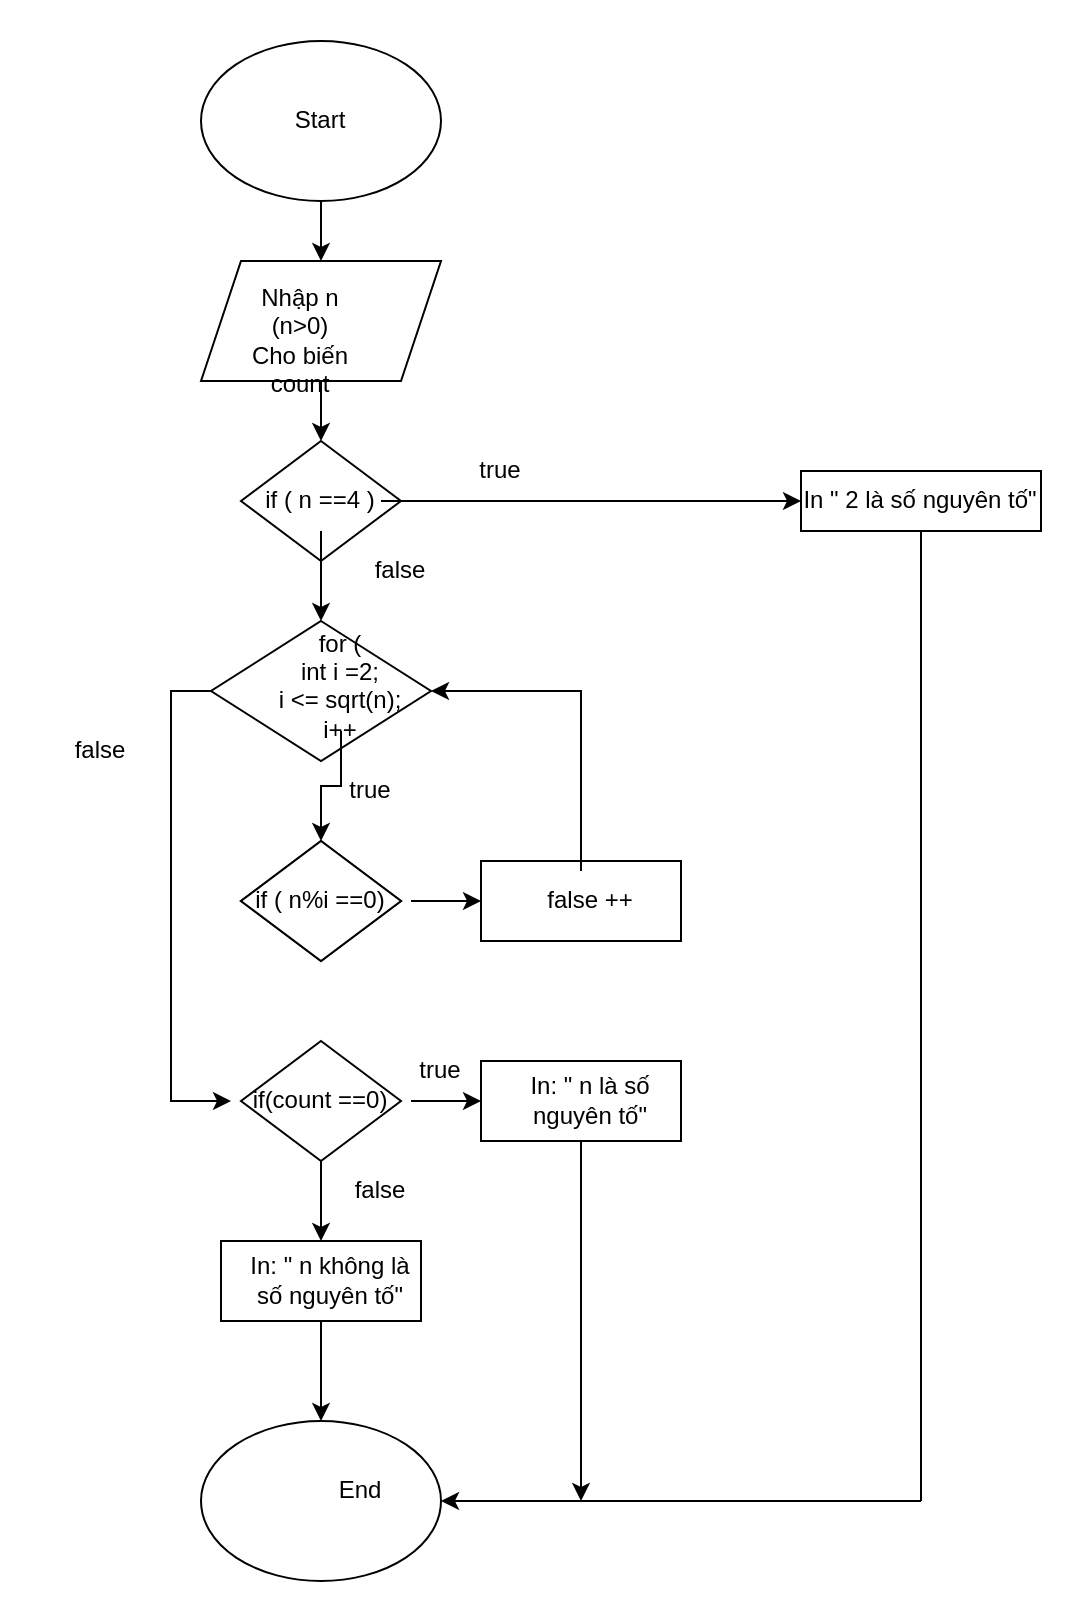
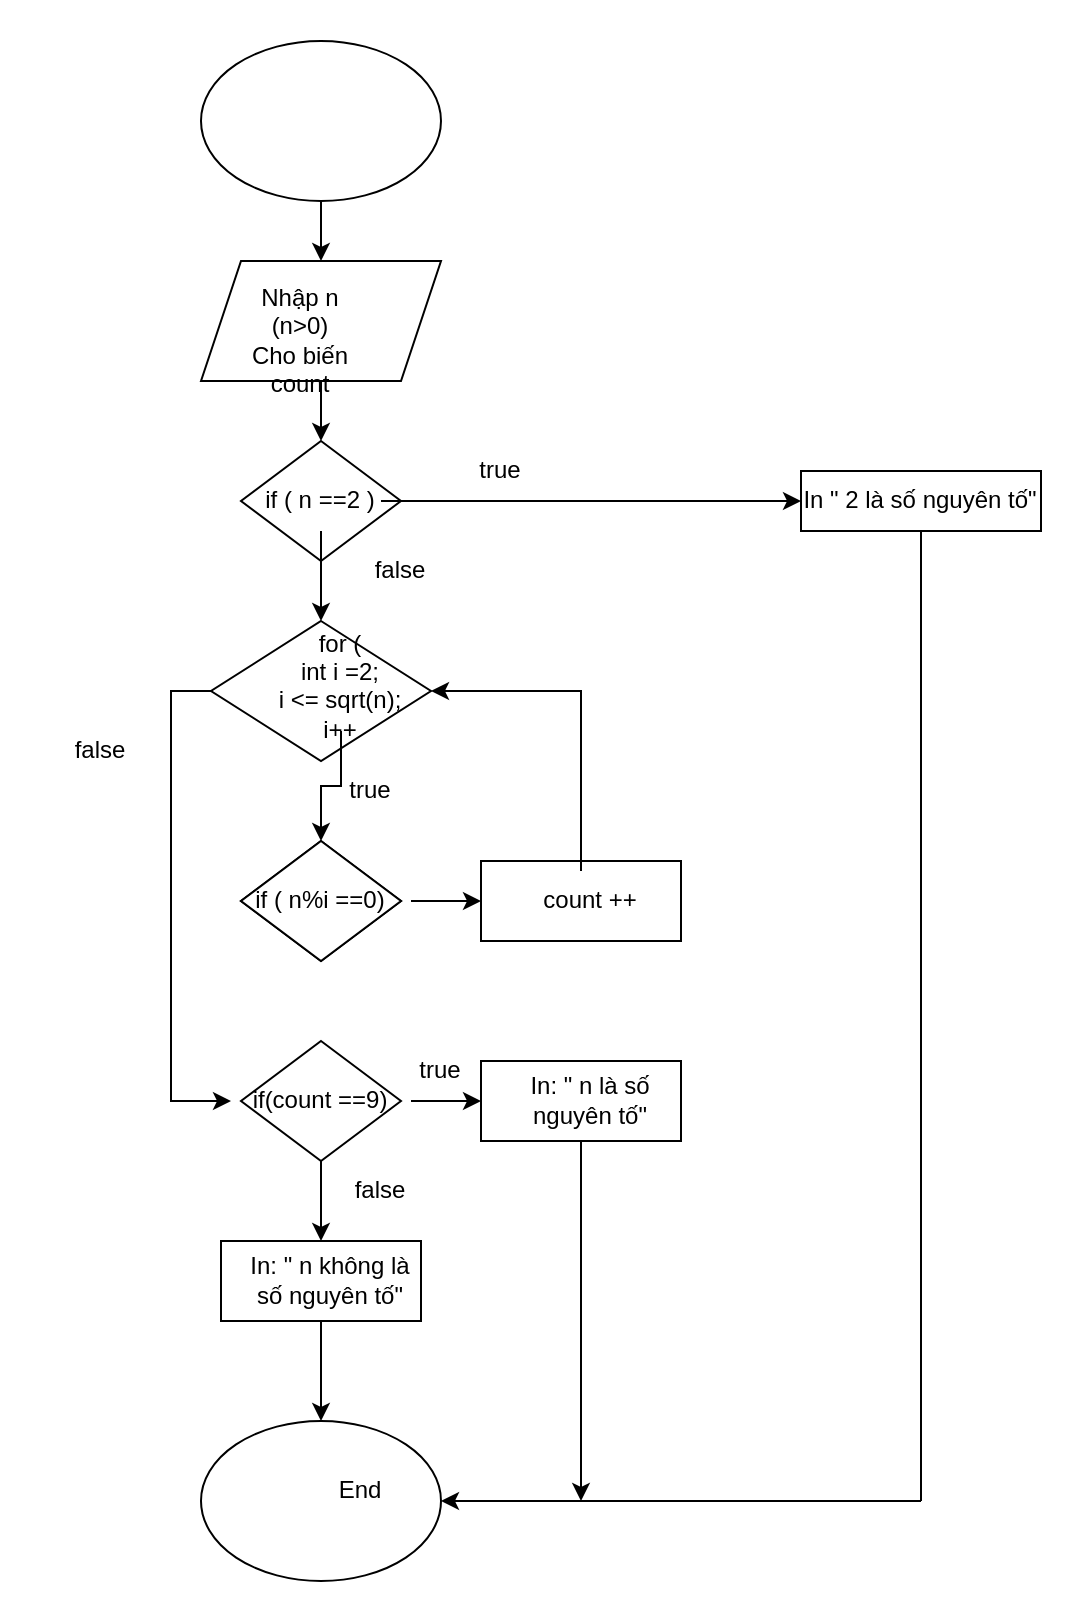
(321, 121) -> none
(321, 501) -> (321, 501)
(591, 901) -> (591, 901)
(321, 1101) -> (321, 1101)
